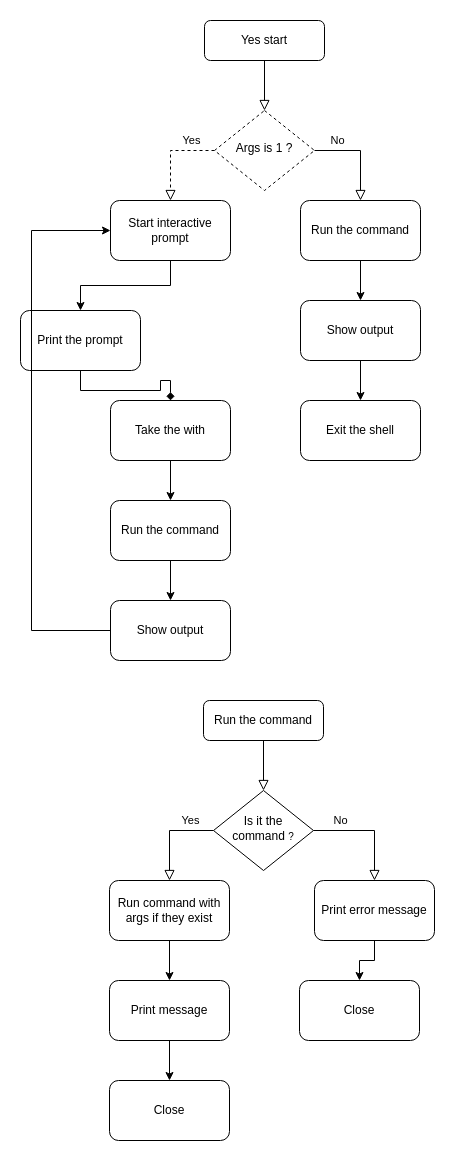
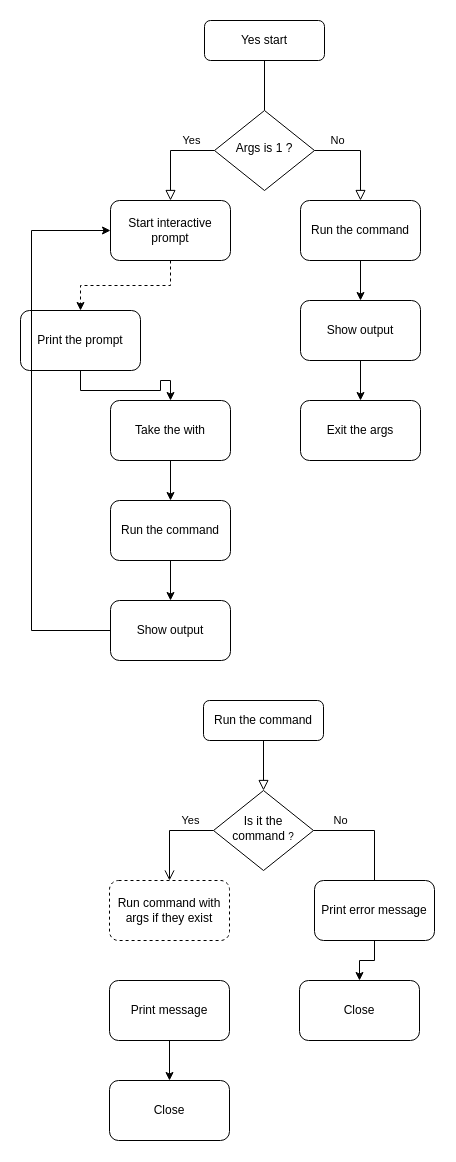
(265, 99) -> (265, 103)
(174, 151) -> (174, 151)
(265, 151) -> (265, 151)
(129, 286) -> (129, 286)
(171, 392) -> (171, 392)
(361, 431) -> (361, 431)
(170, 869) -> (170, 873)
(375, 869) -> (375, 873)
(170, 911) -> (170, 911)
(170, 957) -> none
